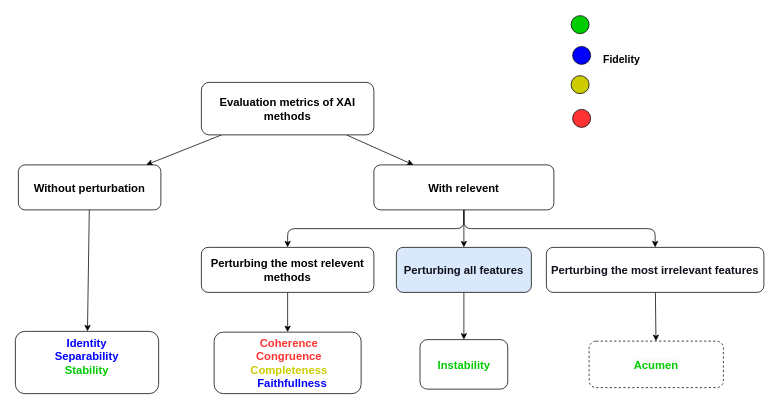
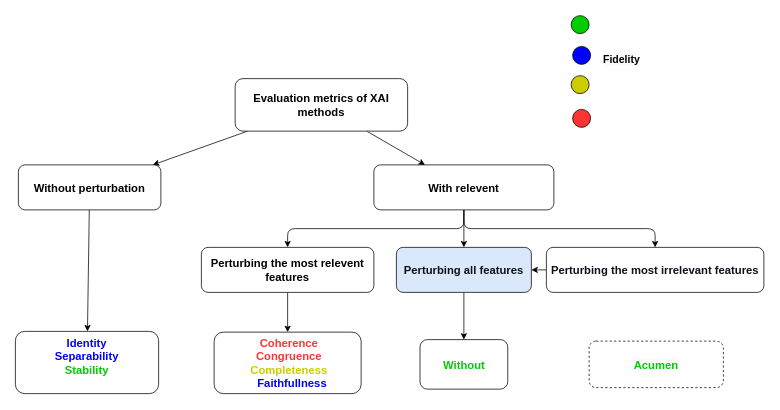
(288, 108) -> (321, 105)
(288, 270) -> (288, 270)
(656, 314) -> (538, 270)
(464, 364) -> (464, 364)
